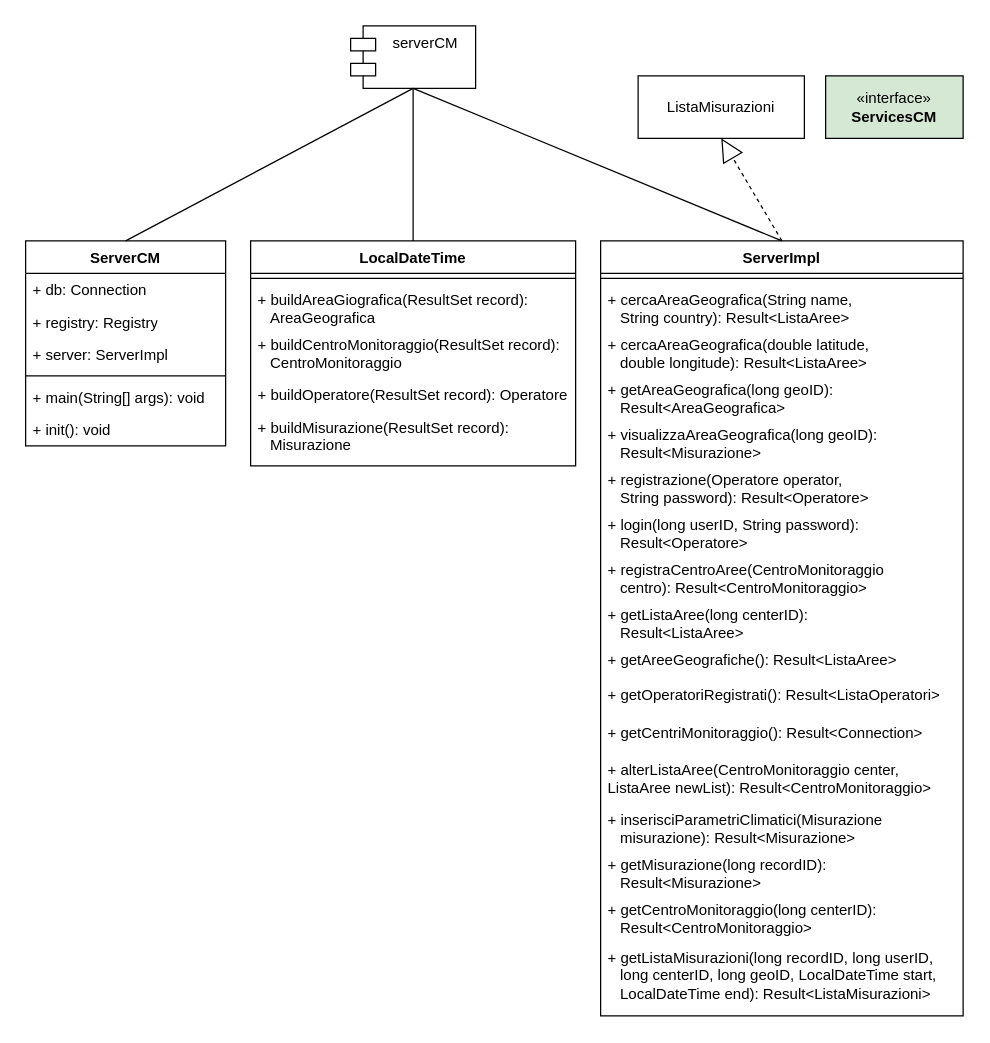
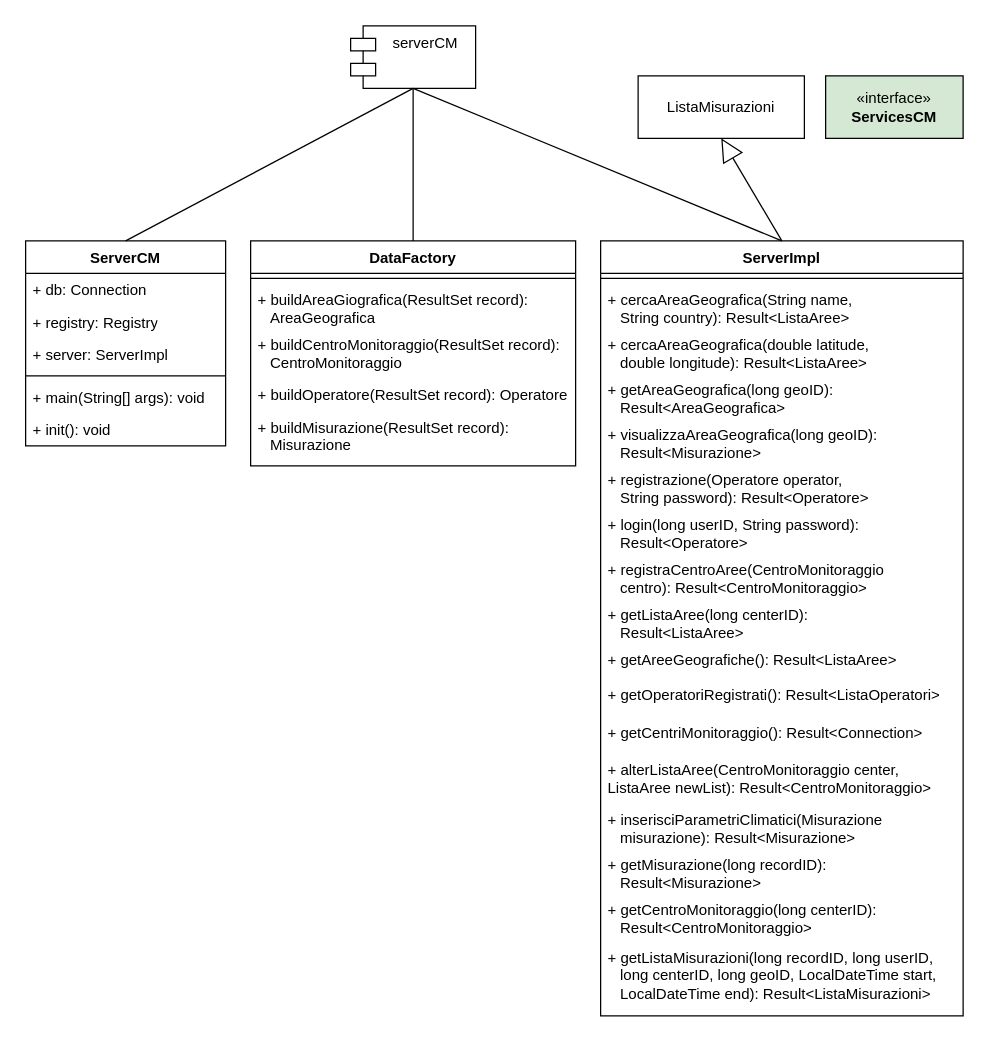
(756, 197) -> (756, 197)
(413, 258) -> (413, 258)
